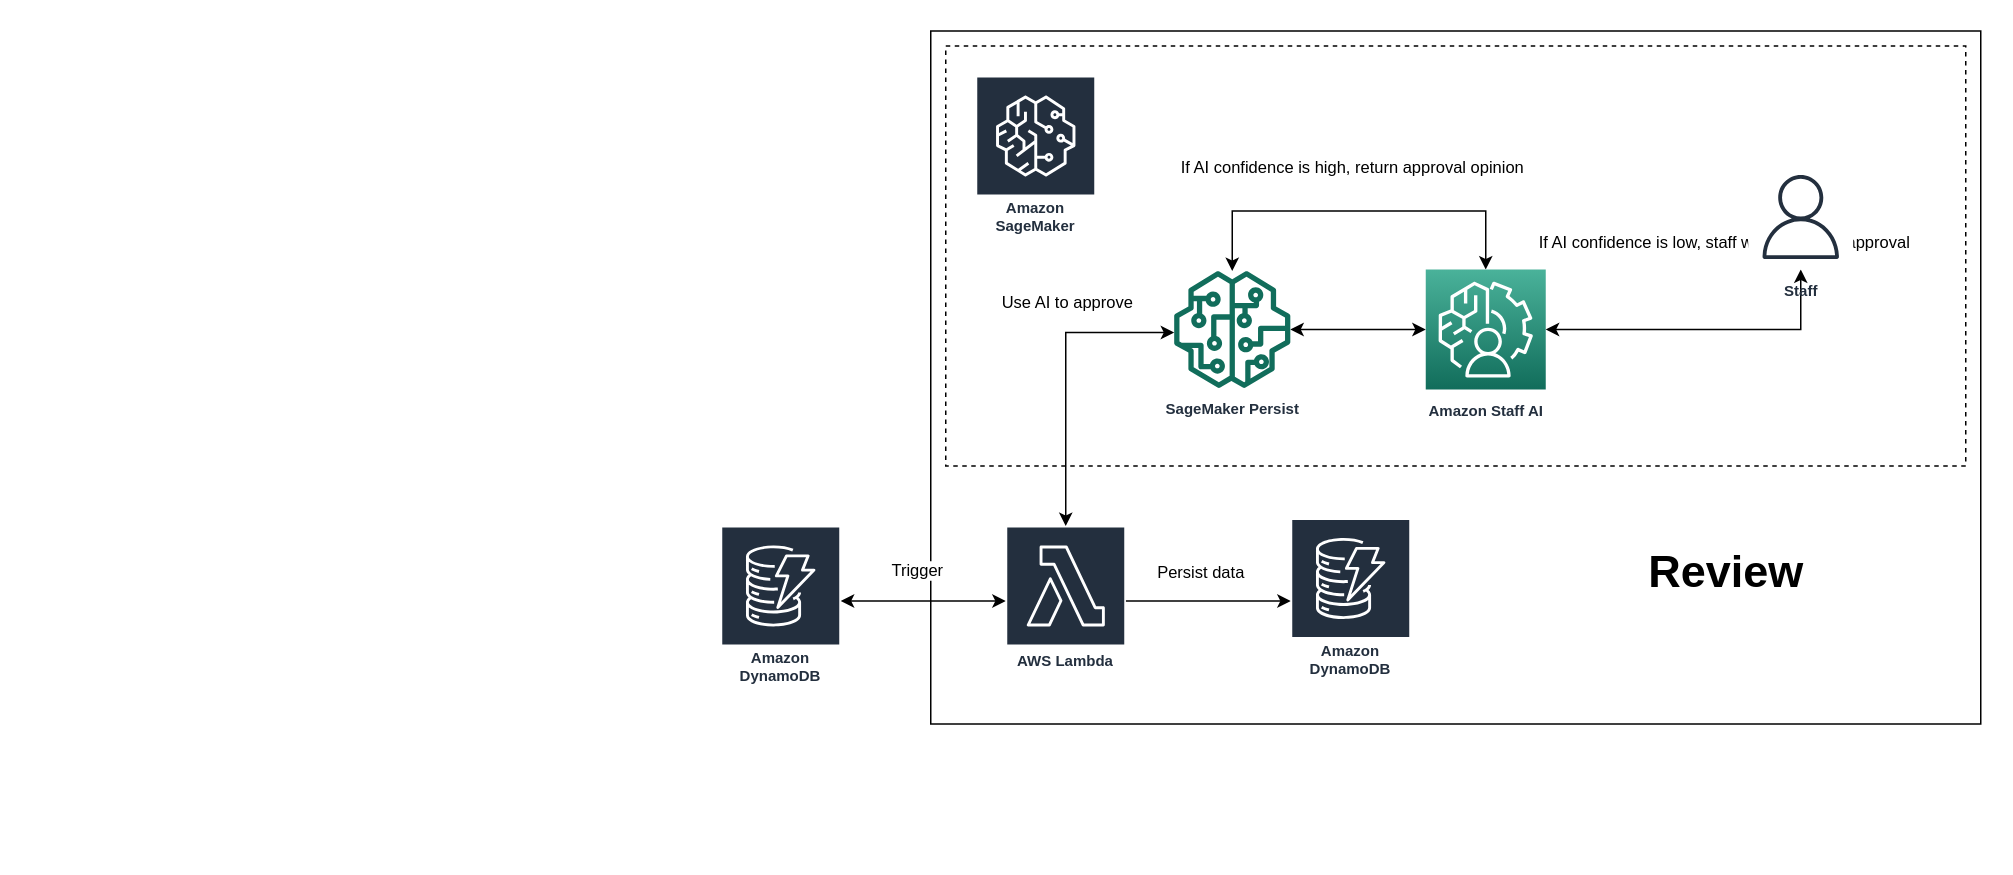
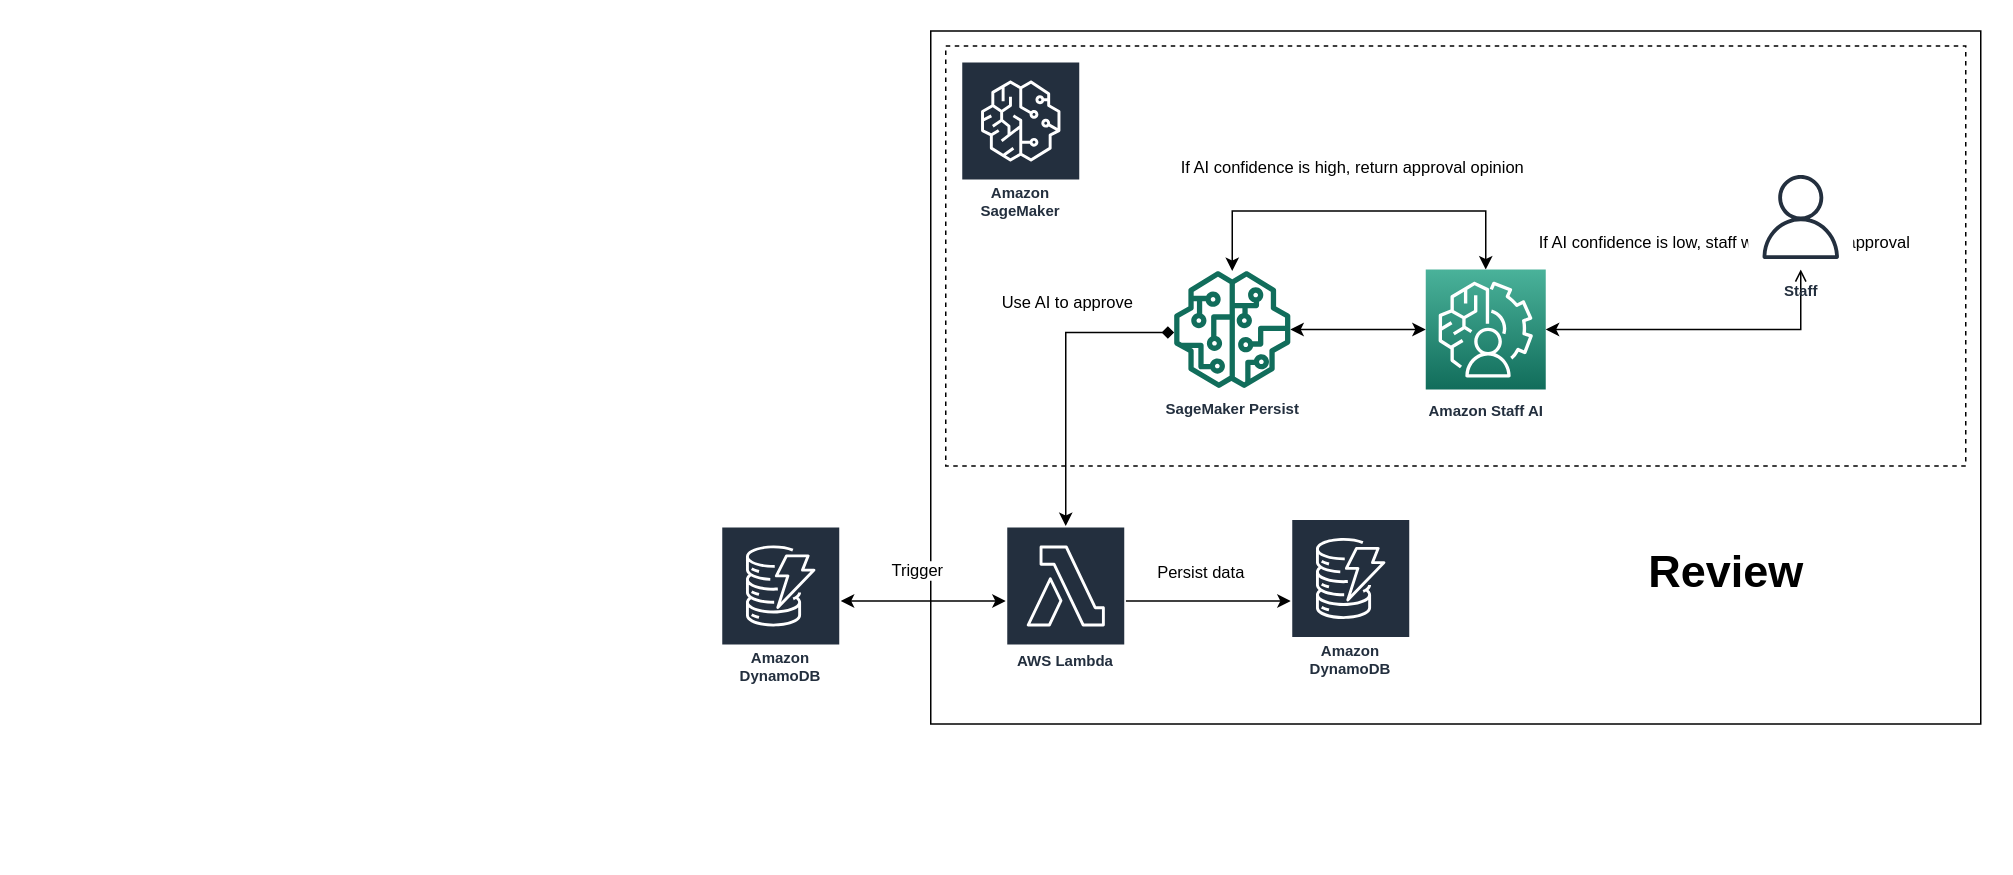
(1036, 158) -> (1021, 143)
(1801, 281) -> (1801, 278)
(1163, 332) -> (1162, 332)
